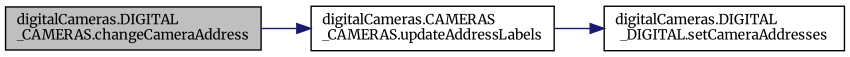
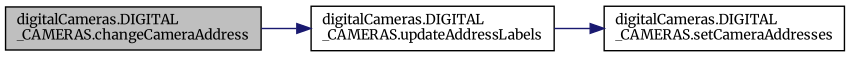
(433, 28) -> (433, 28)
(724, 28) -> (724, 28)
